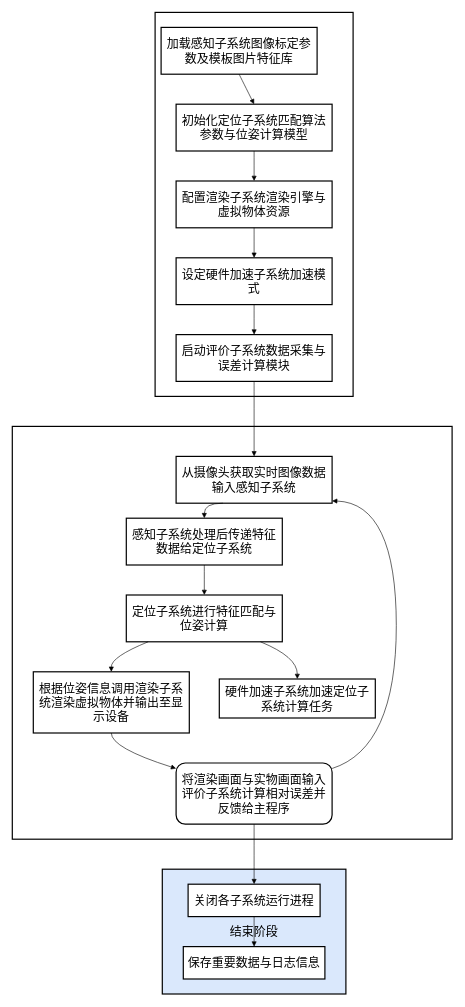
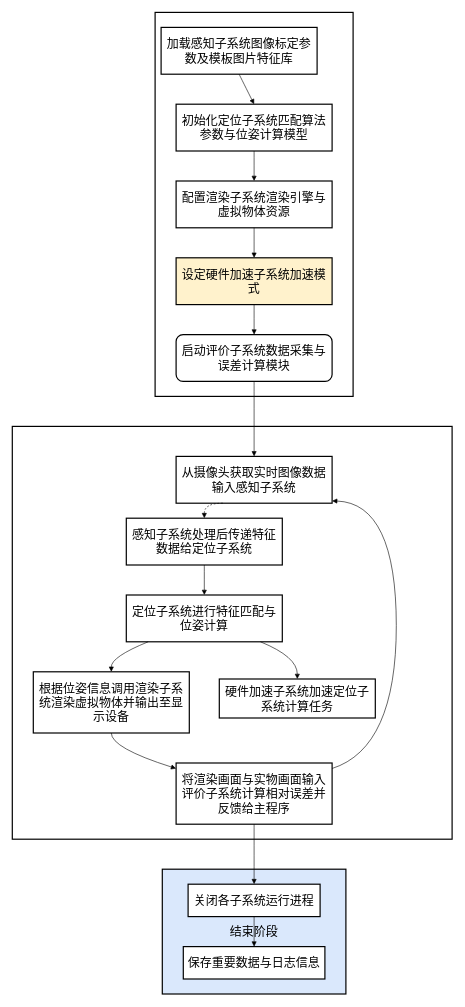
(254, 281) -> (254, 281)
(254, 358) -> (254, 358)
(209, 506) -> (209, 506)
(254, 794) -> (254, 794)
